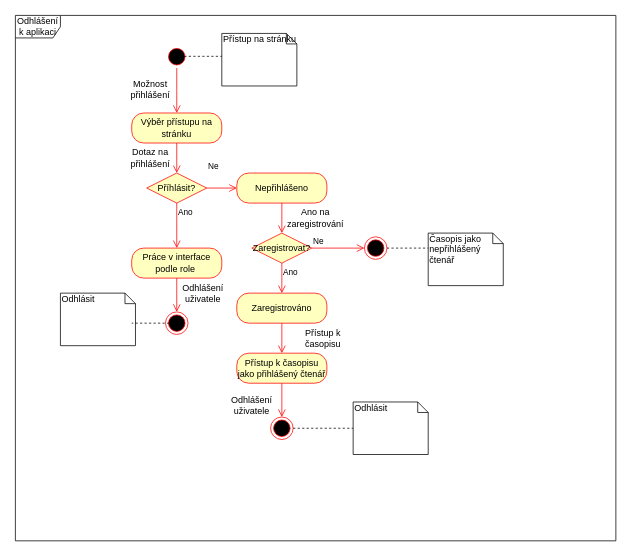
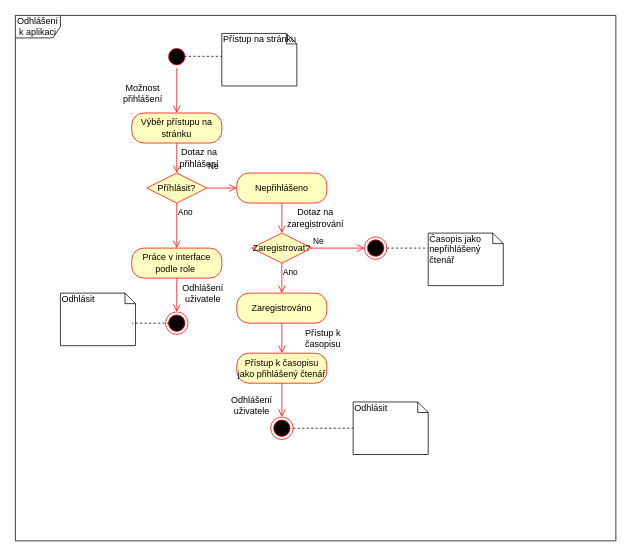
(150, 90) -> (143, 93)
(150, 158) -> (199, 158)
(315, 218) -> (315, 218)
